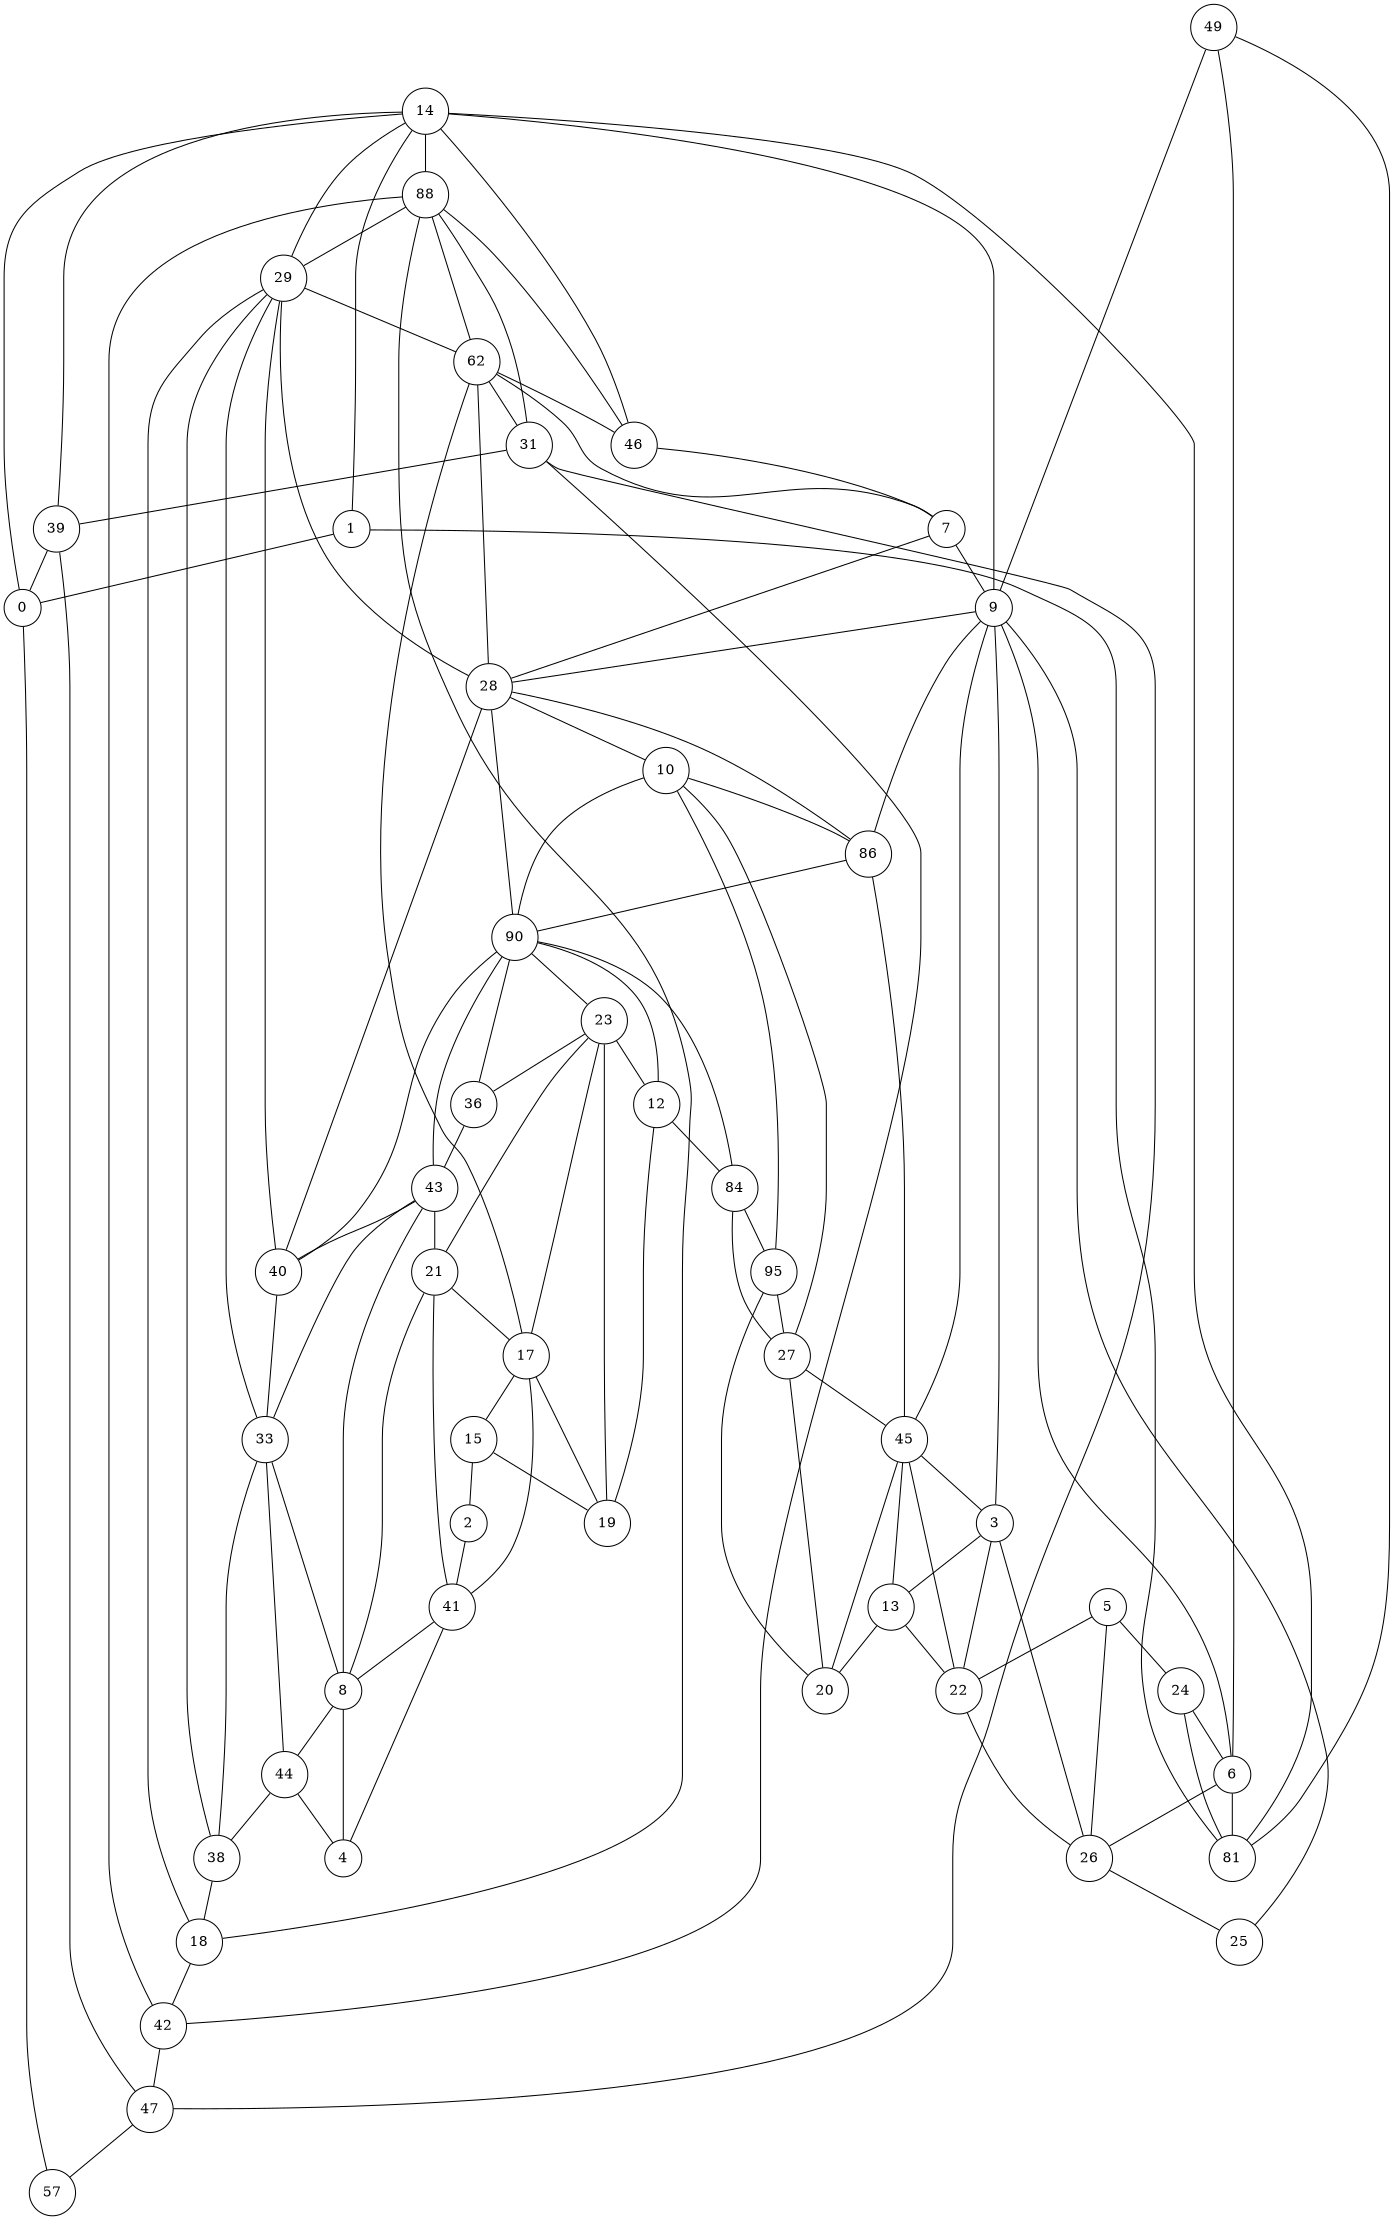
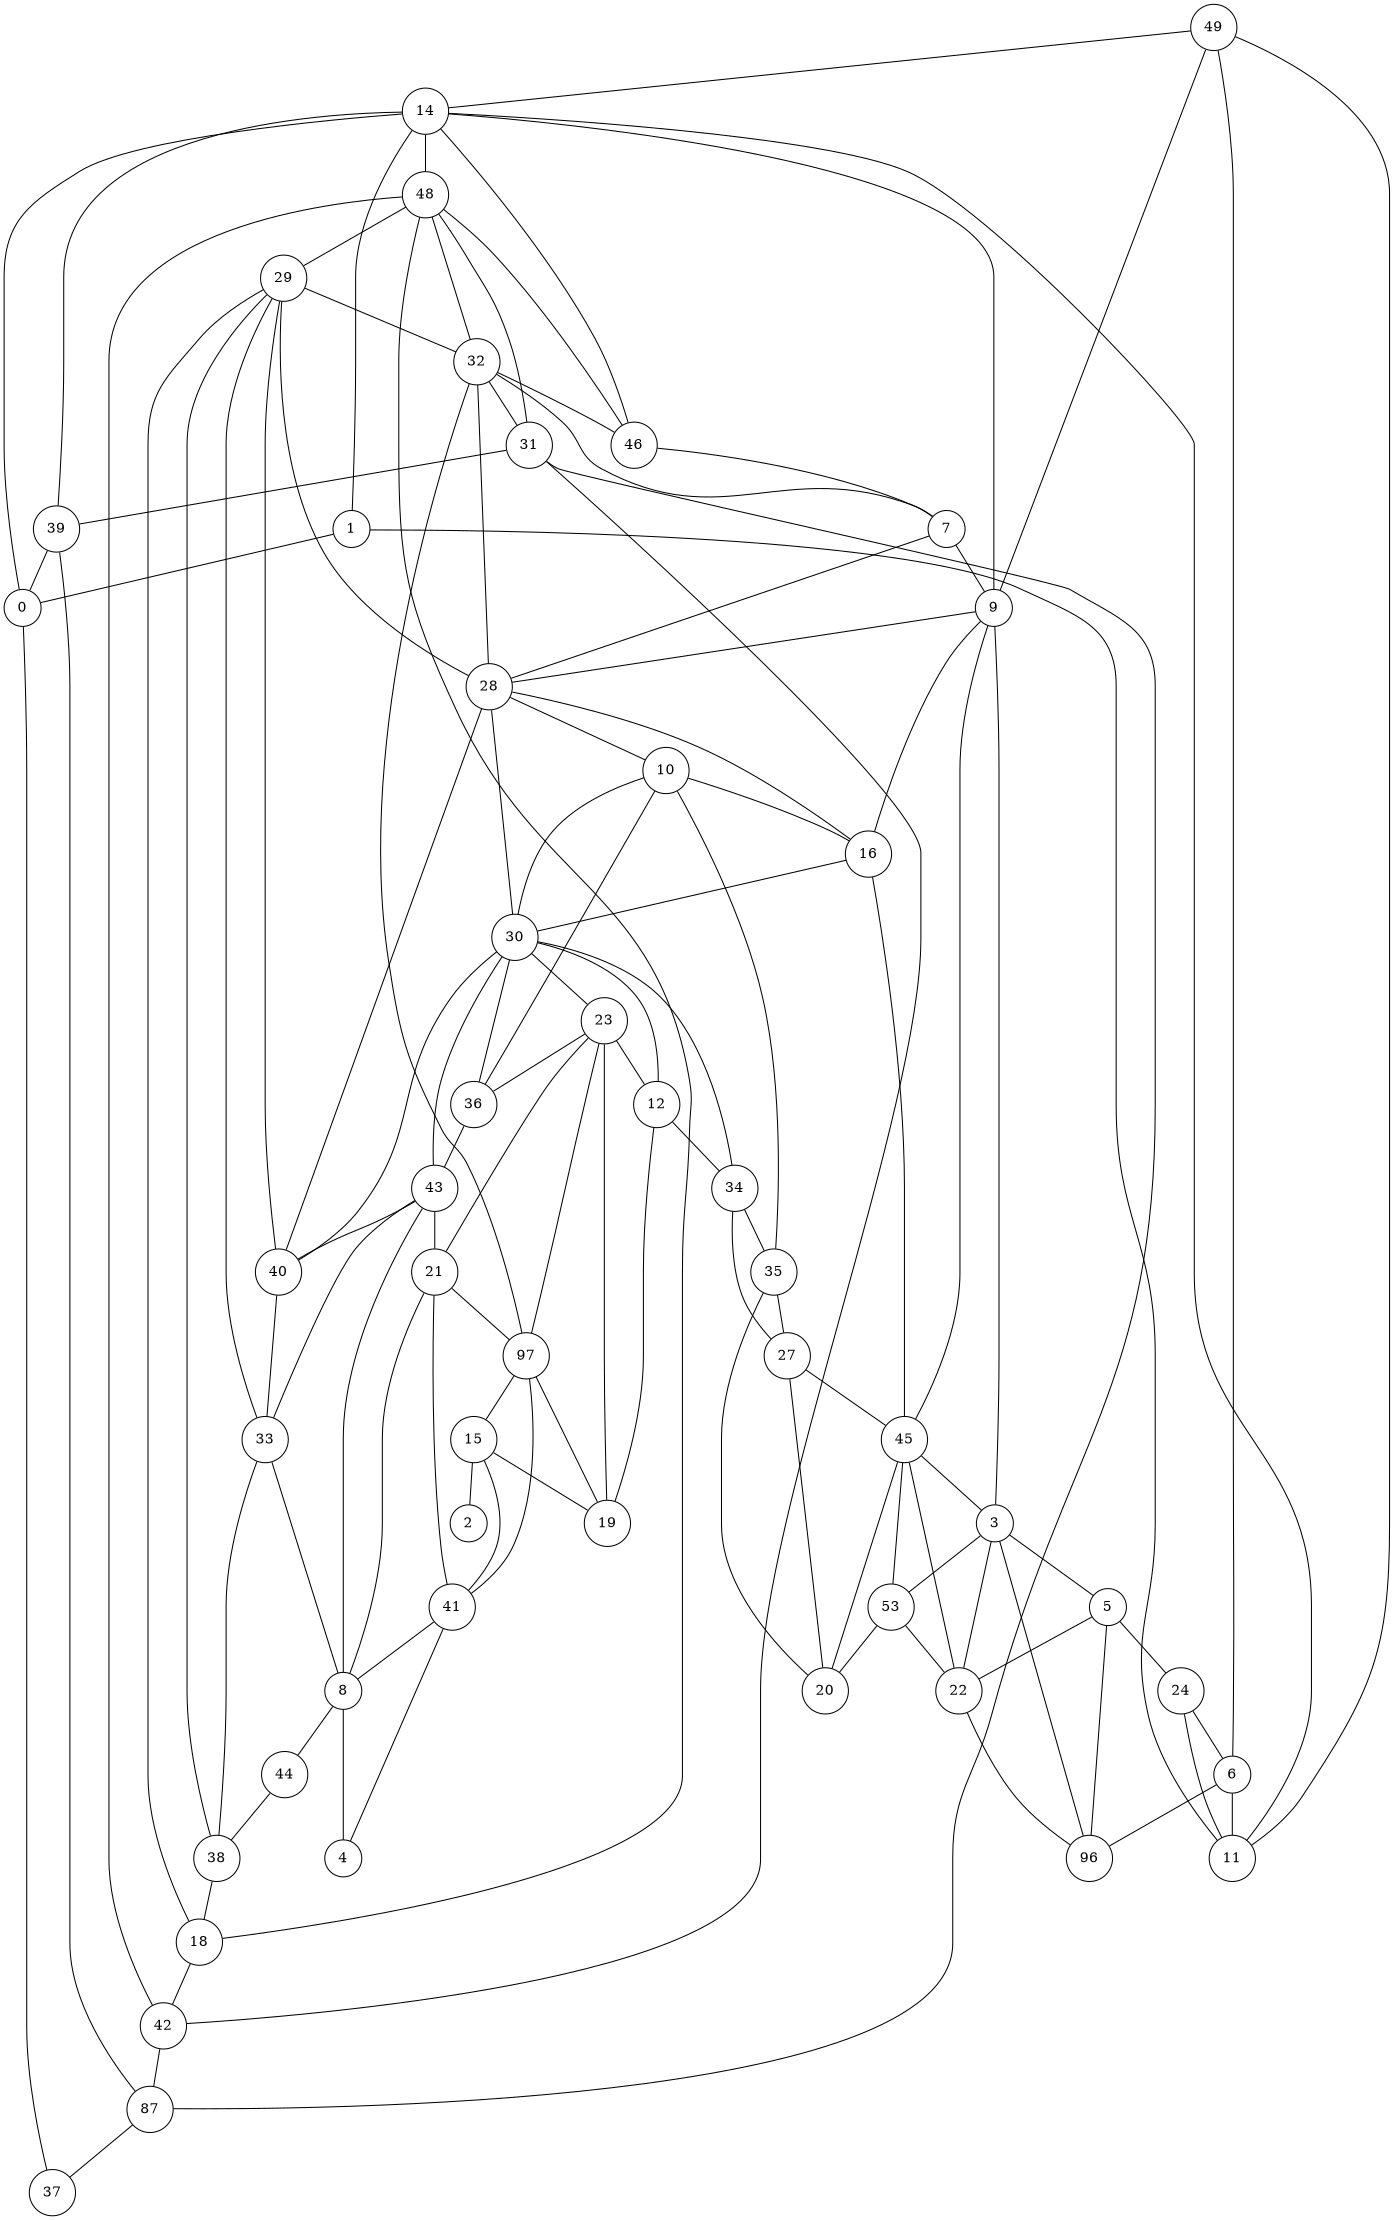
(336, 178) -> (820, 69)
(425, 195) -> (425, 195)
(477, 362) -> (477, 362)
(868, 854) -> (868, 854)
(515, 937) -> (515, 937)
(811, 1046) -> (570, 938)
(735, 1188) -> (735, 1188)
(1038, 1216) -> none
(774, 1272) -> (774, 1272)
(526, 1356) -> (526, 1356)
(461, 1563) -> (500, 1529)
none -> (1051, 1565)
(275, 1607) -> none
(891, 1607) -> (891, 1607)
(315, 1819) -> none
(1089, 1858) -> (1089, 1858)
(1232, 1858) -> (1232, 1858)
(1239, 1942) -> none
(150, 2109) -> (150, 2109)
(52, 2193) -> (52, 2193)
